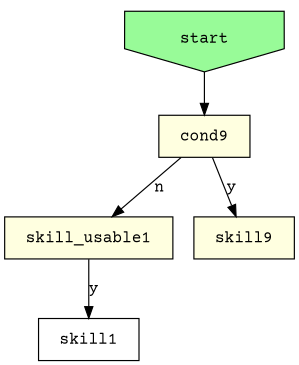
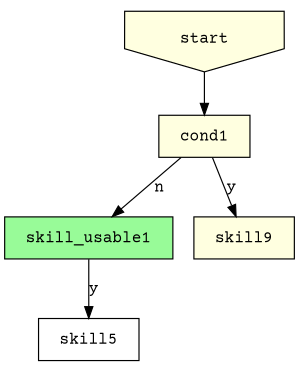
(204, 38) -> (204, 38)
(204, 136) -> (204, 136)
(89, 238) -> (89, 238)
(89, 340) -> (89, 340)
